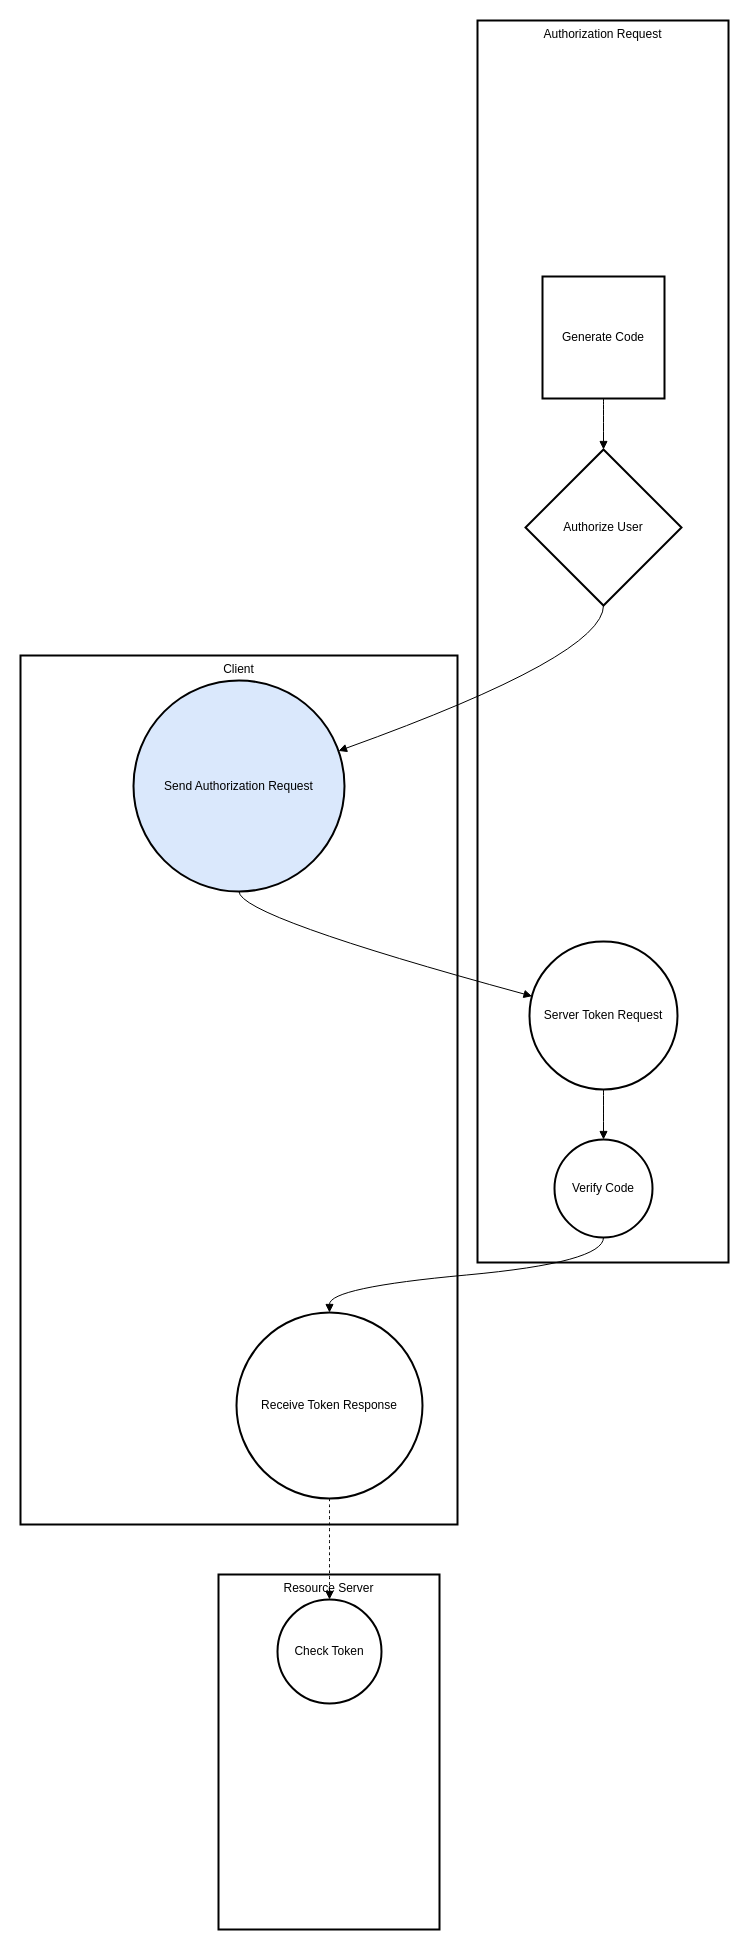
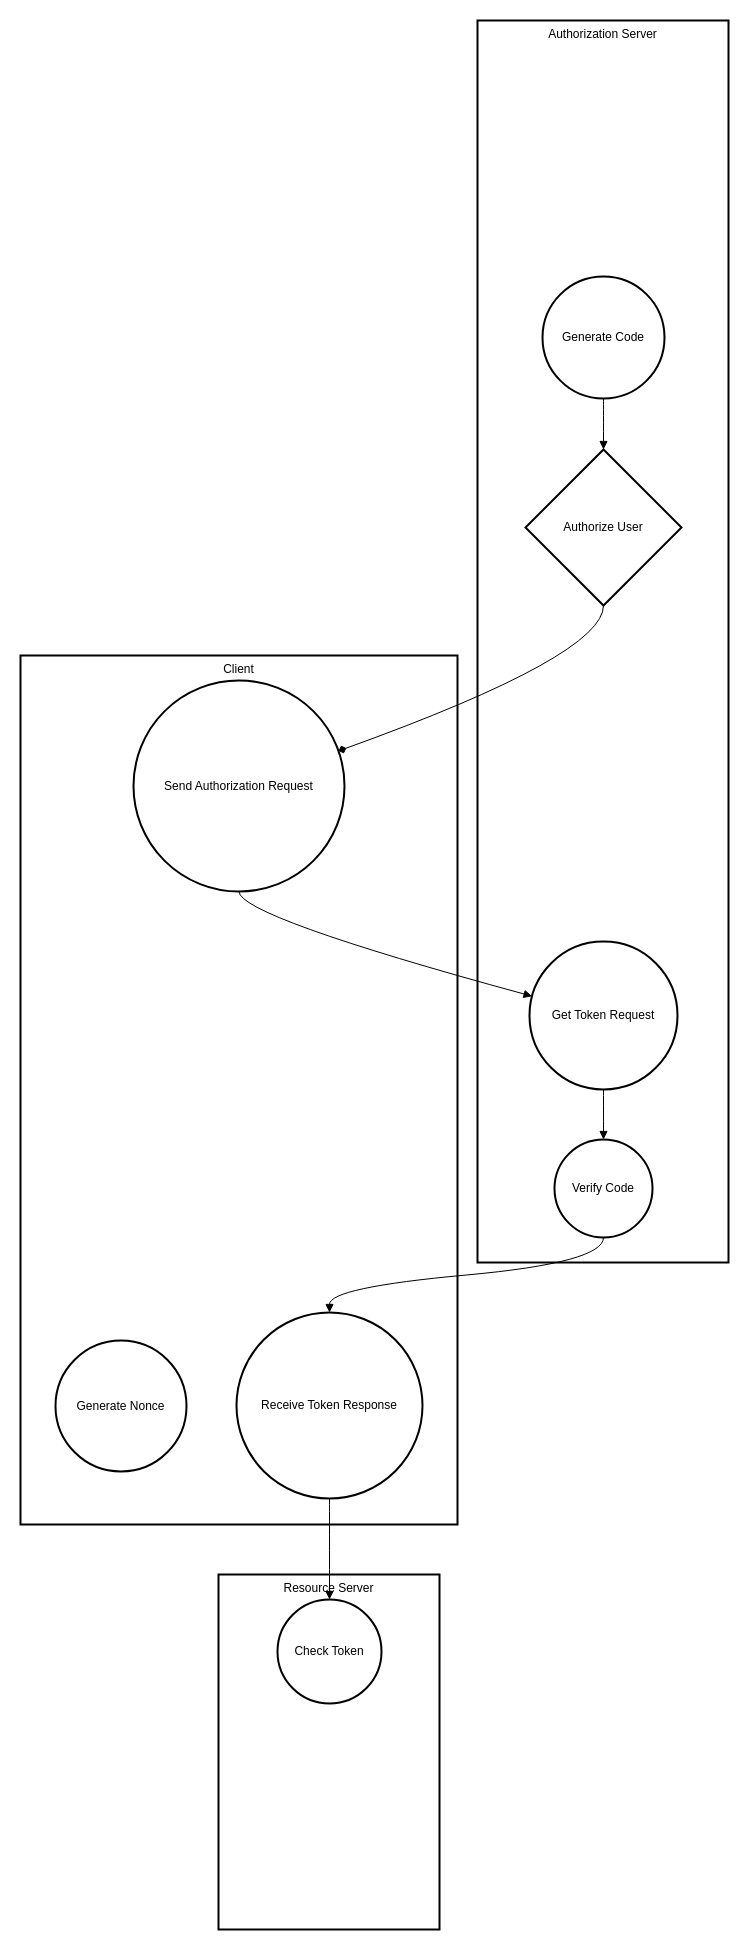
(603, 35) -> (603, 35)
(604, 338) -> (604, 338)
(347, 748) -> (347, 748)
(239, 786) -> (239, 786)
(604, 1016) -> (604, 1016)
none -> (121, 1406)
(330, 1543) -> (330, 1543)
